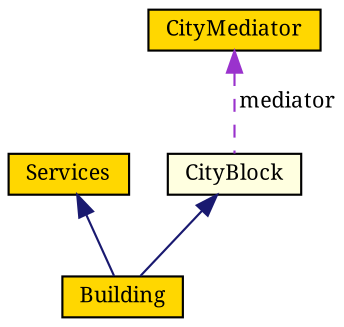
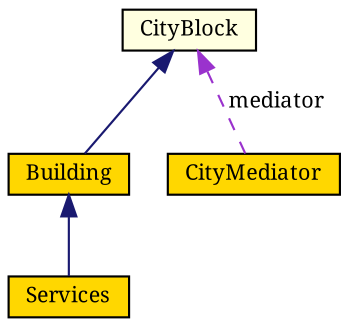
(235, 113) -> (226, 112)
(100, 246) -> (69, 247)
